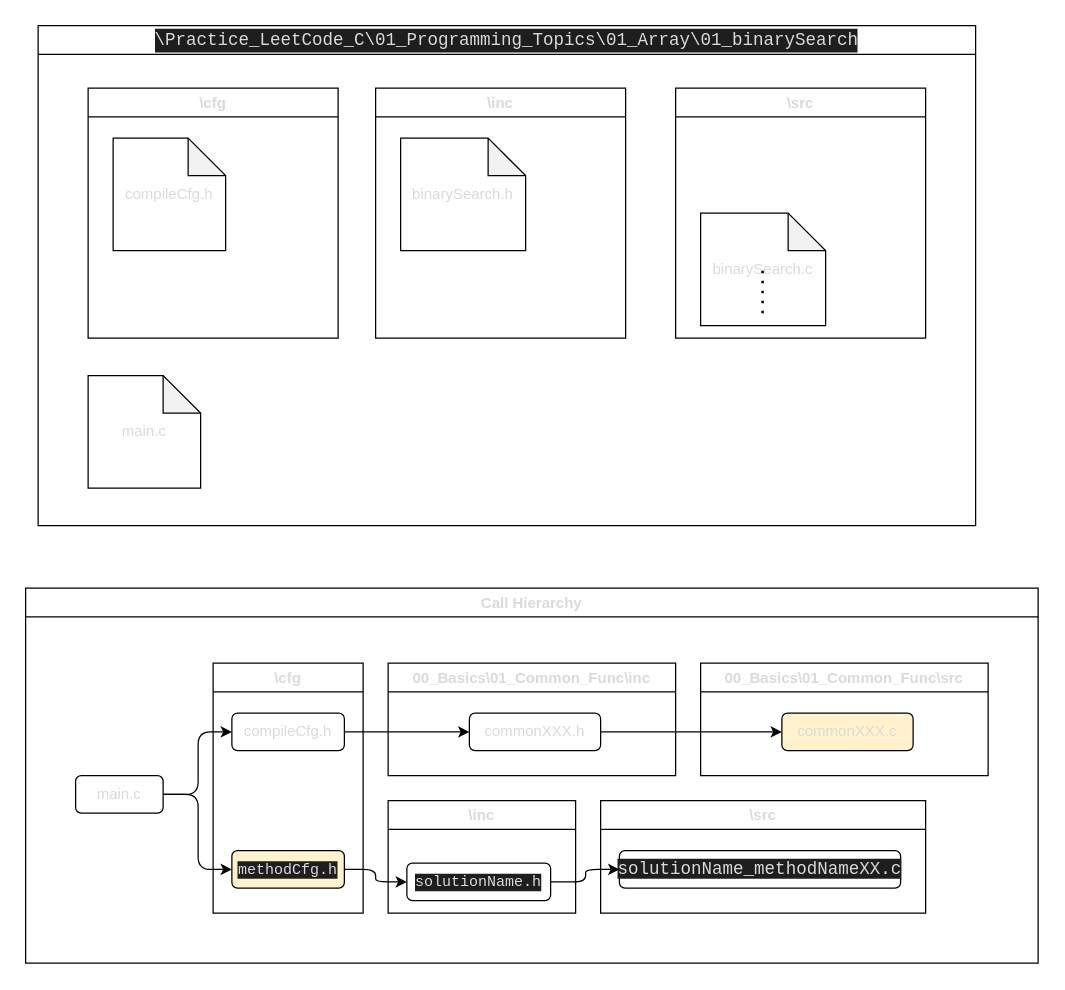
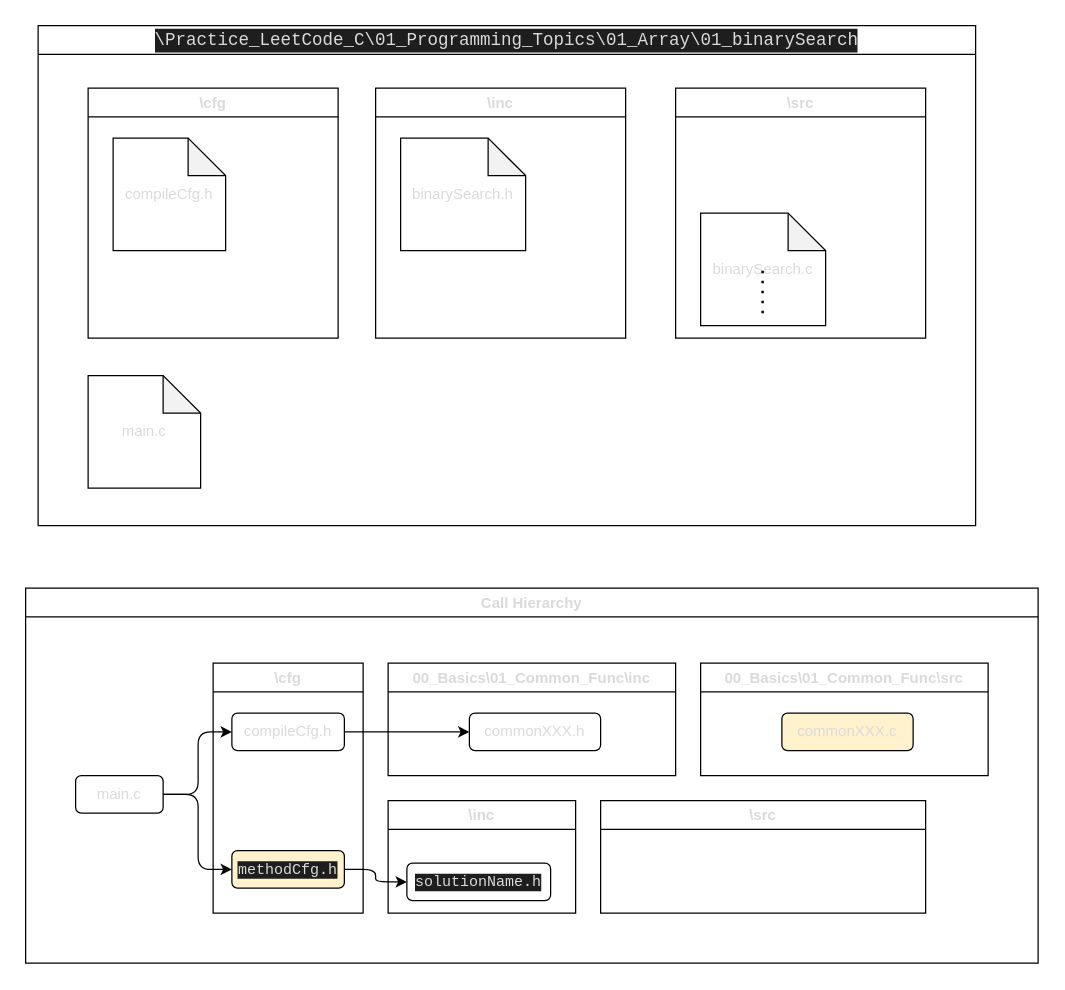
(686, 732) -> none
(760, 869) -> none
(585, 879) -> none
